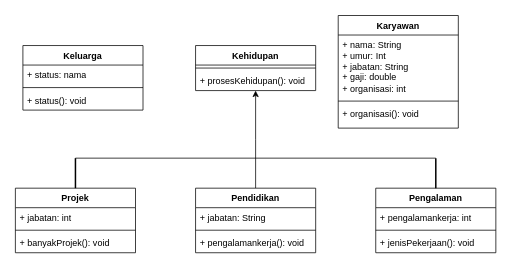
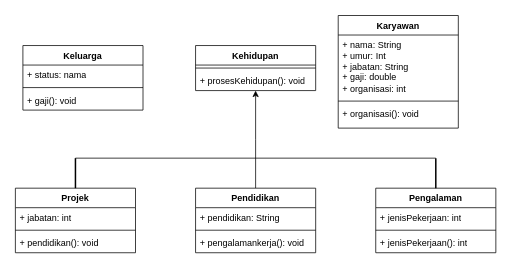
(63, 101) -> (57, 101)
(238, 218) -> (243, 218)
(429, 218) -> (427, 218)
(71, 244) -> (63, 244)
(435, 244) -> (432, 244)
